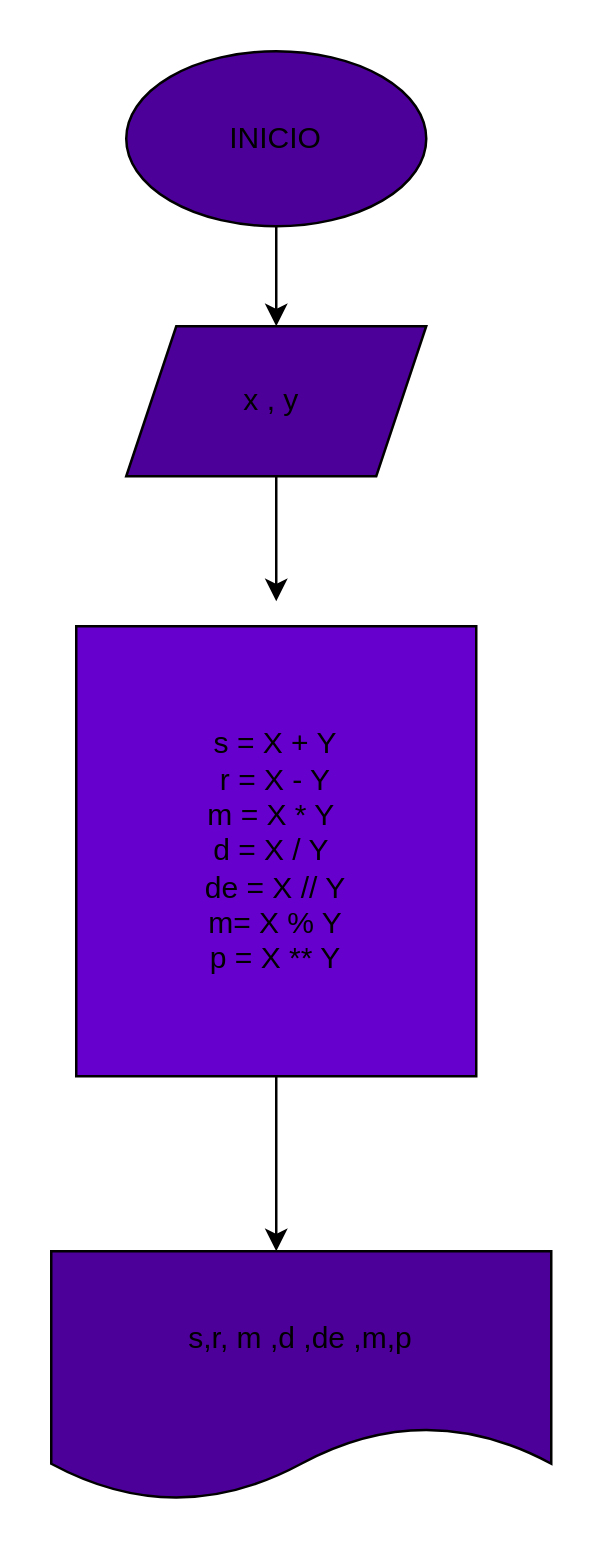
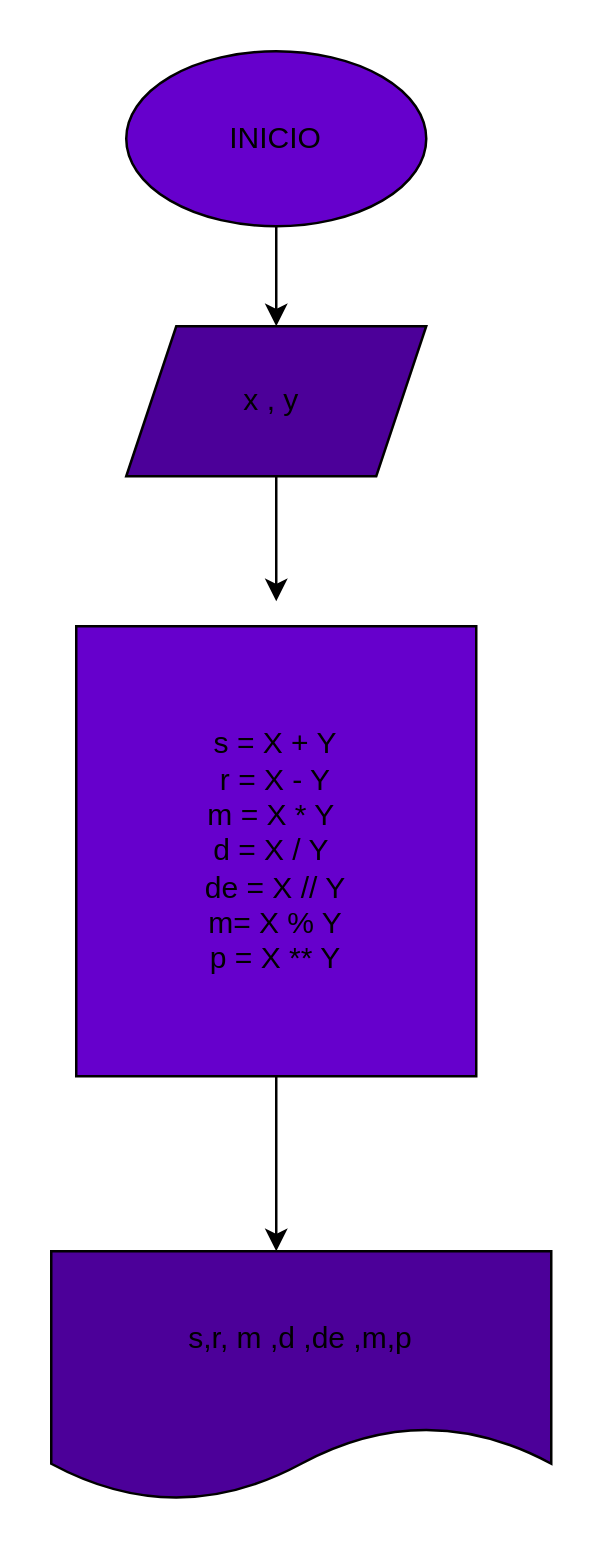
(276, 139) -> (276, 139)
